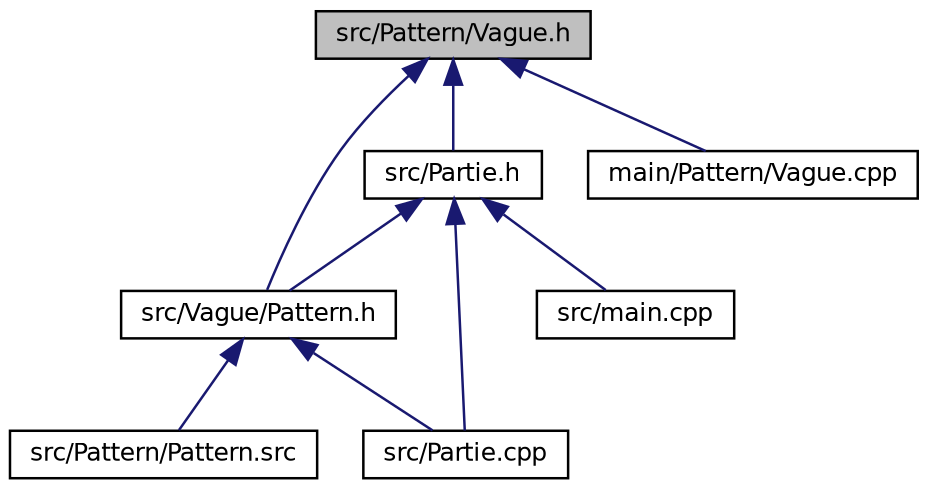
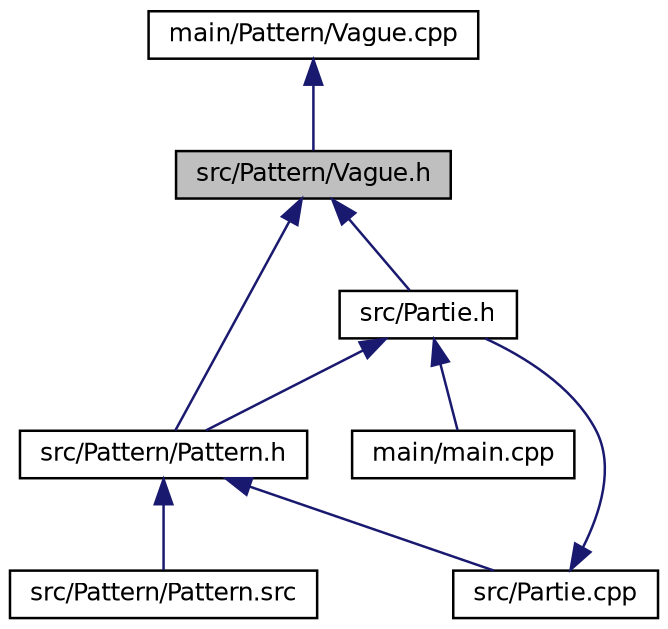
(615, 110) -> (313, 118)
(258, 315) -> (164, 454)
(636, 315) -> (463, 454)
(460, 327) -> (590, 420)
